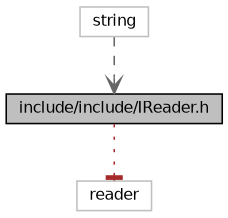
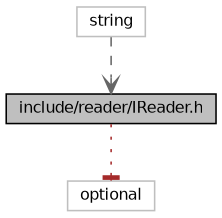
(114, 109) -> (111, 109)
(114, 196) -> (111, 196)
